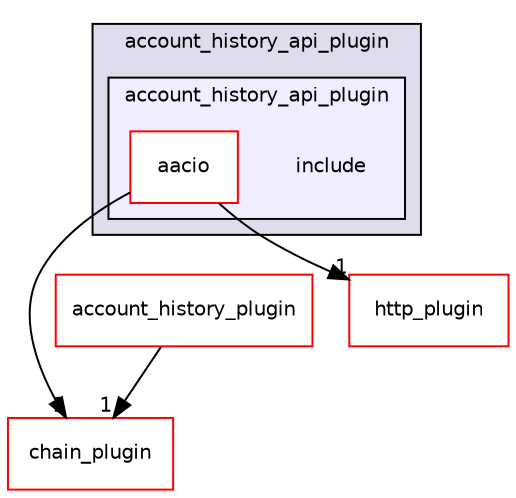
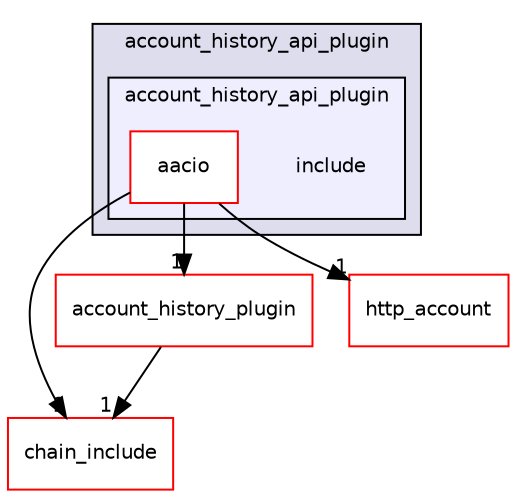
none -> (184, 229)
(429, 310) -> (429, 310)
(91, 454) -> (91, 454)
